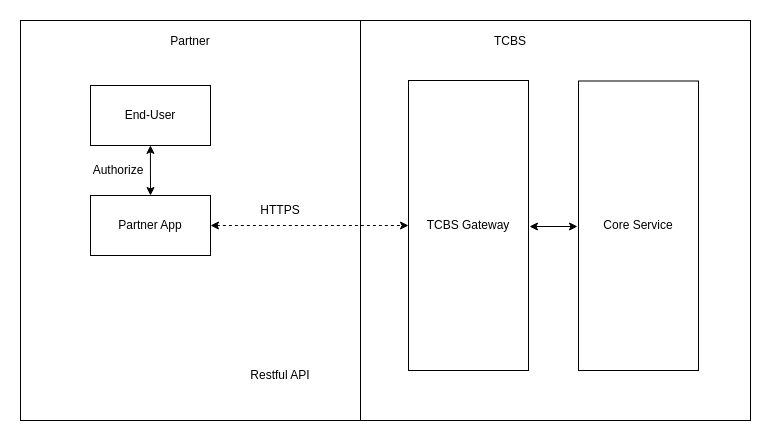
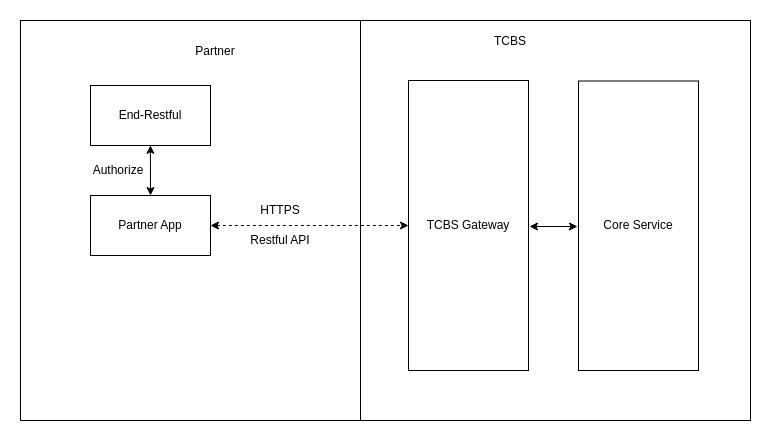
(191, 42) -> (216, 52)
(151, 116) -> (151, 116)
(281, 376) -> (281, 241)
